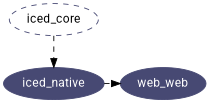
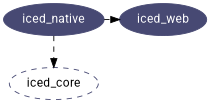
(54, 47) -> (54, 47)
(163, 84) -> (163, 20)
